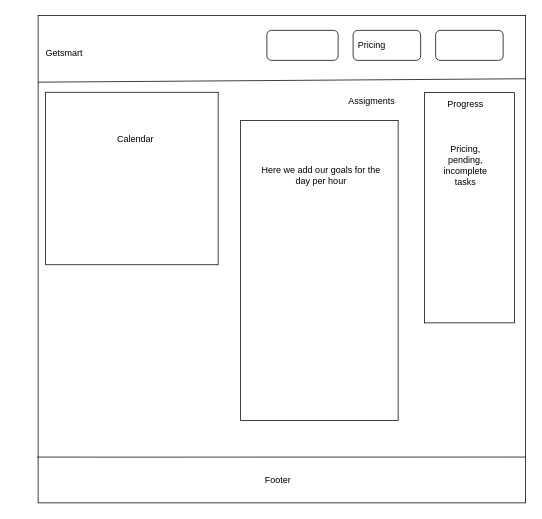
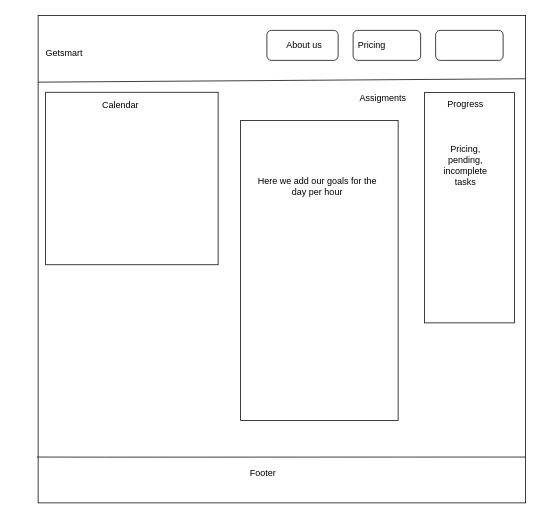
none -> (304, 45)
(372, 102) -> (383, 98)
(135, 139) -> (120, 105)
(321, 175) -> (317, 186)
(278, 480) -> (263, 473)
